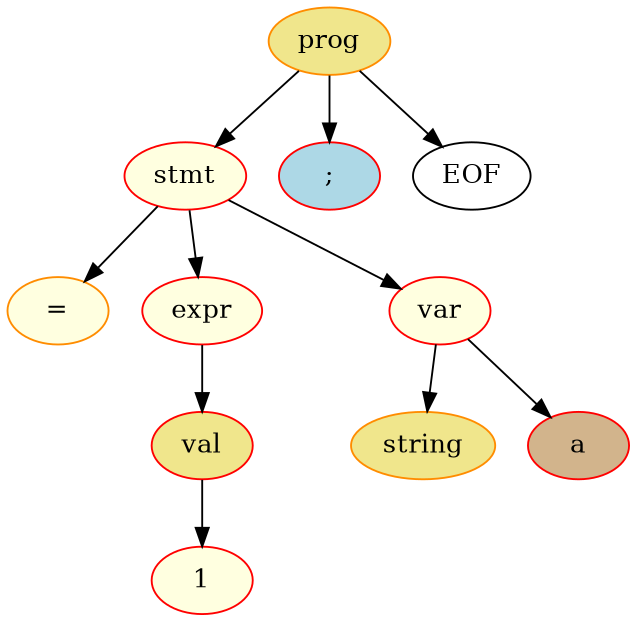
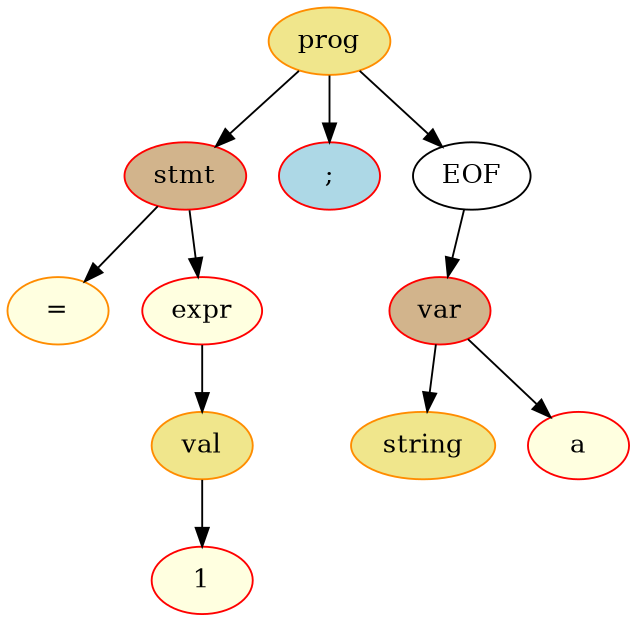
(185, 176) -> (185, 176)
(306, 240) -> (458, 234)
(440, 311) -> (440, 311)
(202, 446) -> (202, 446)
(579, 446) -> (579, 446)
